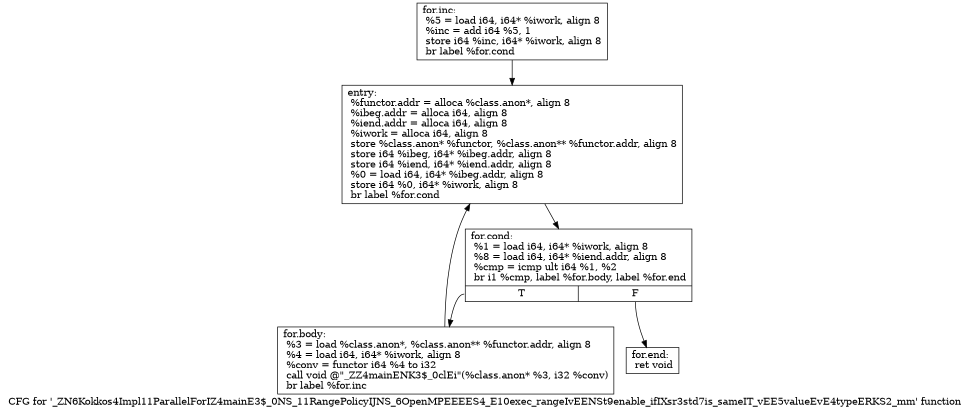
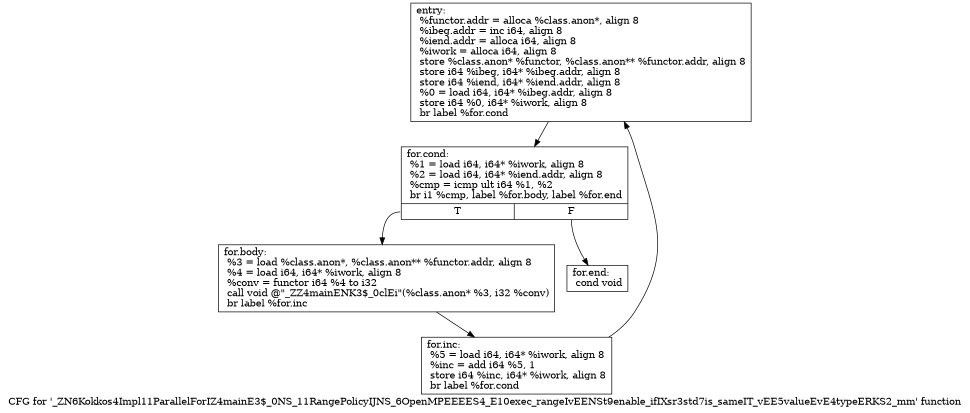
(428, 113) -> (490, 31)
(569, 257) -> (505, 175)
(449, 267) -> (453, 323)
(653, 365) -> (597, 283)
